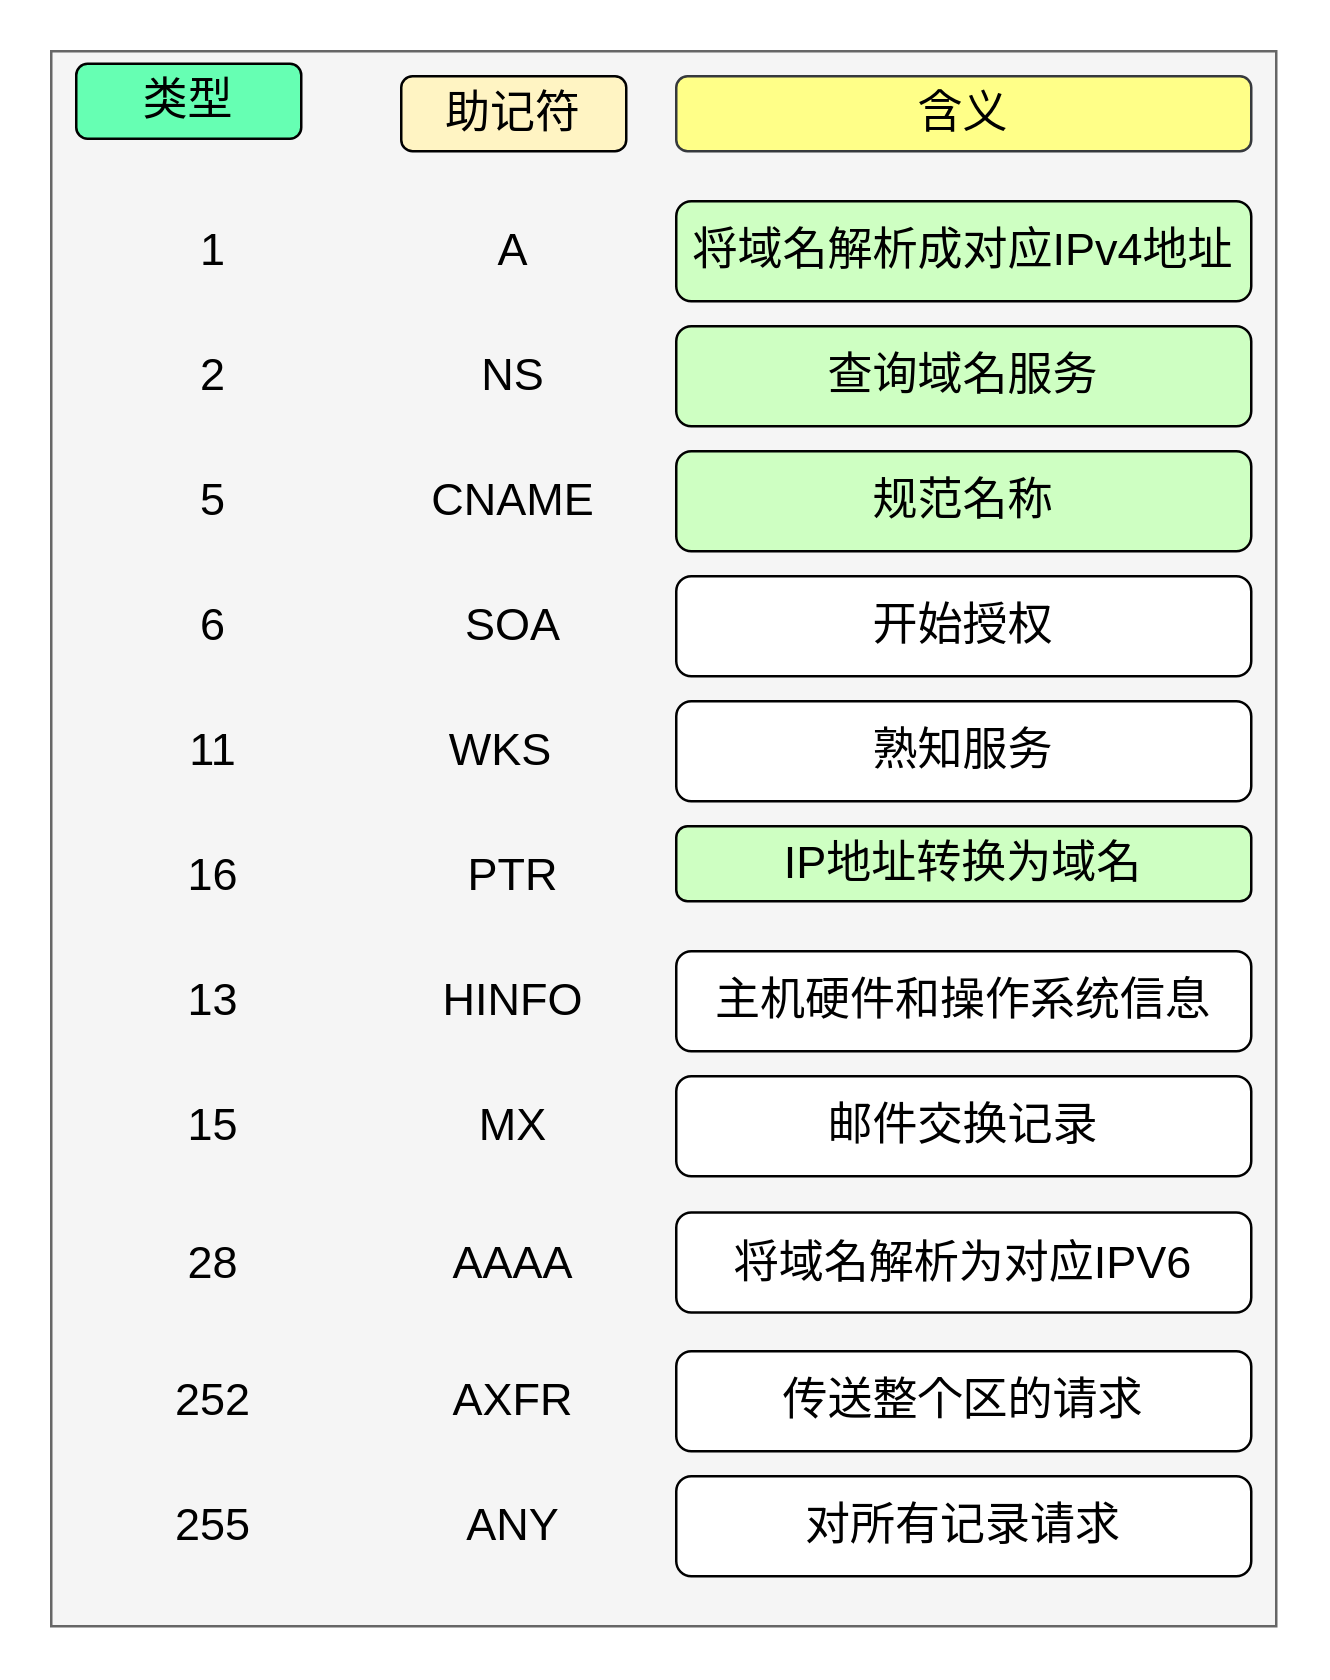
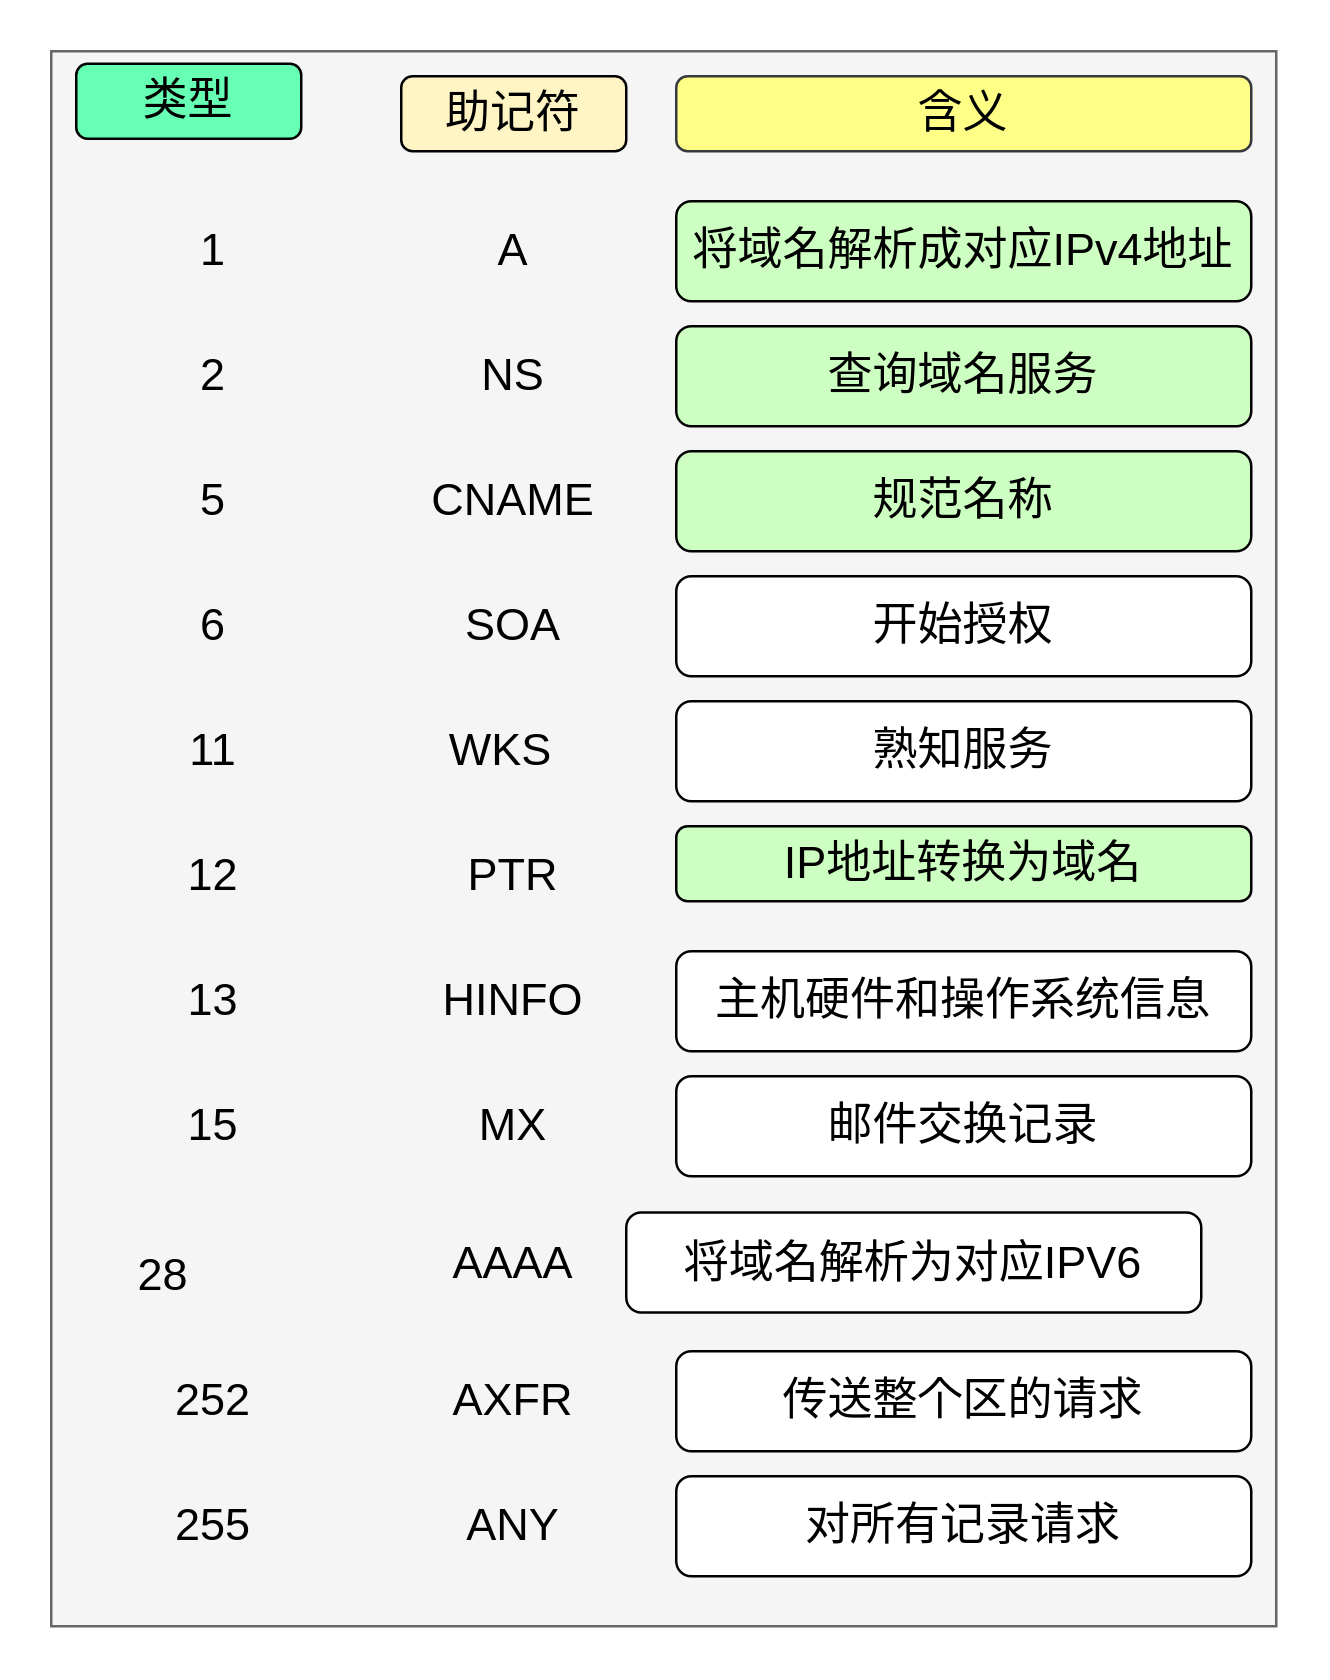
(214, 876) -> (214, 876)
(214, 1263) -> (164, 1275)
(964, 1263) -> (914, 1263)
